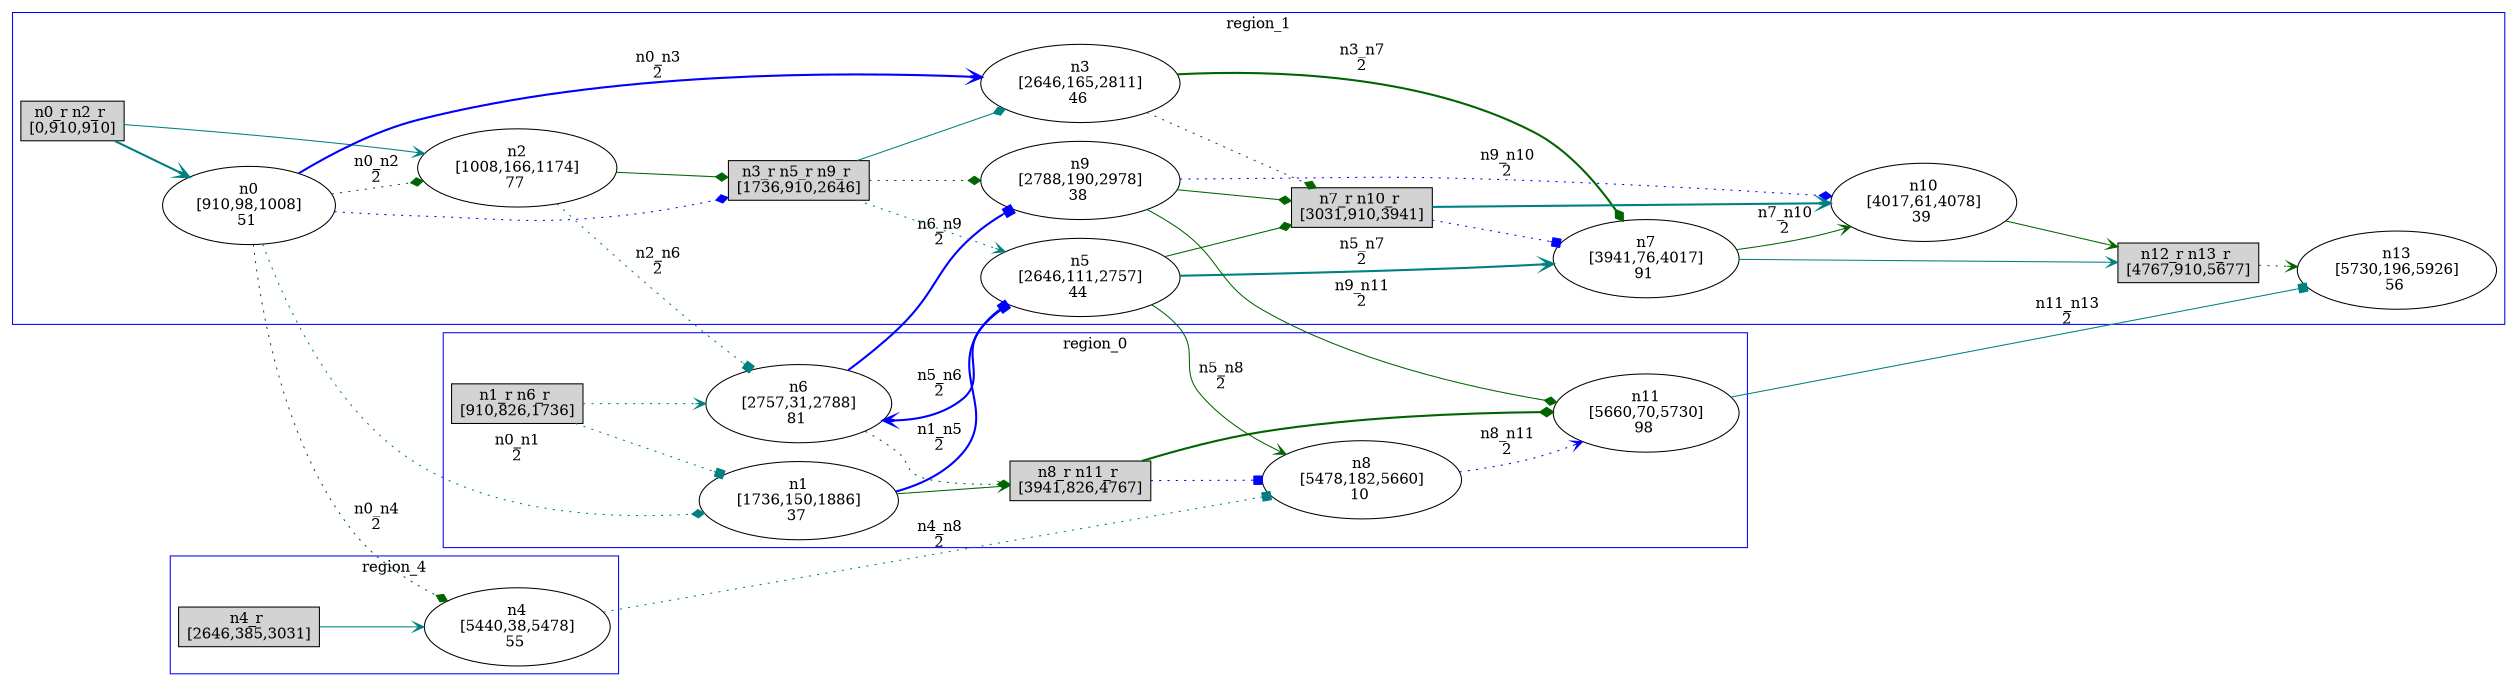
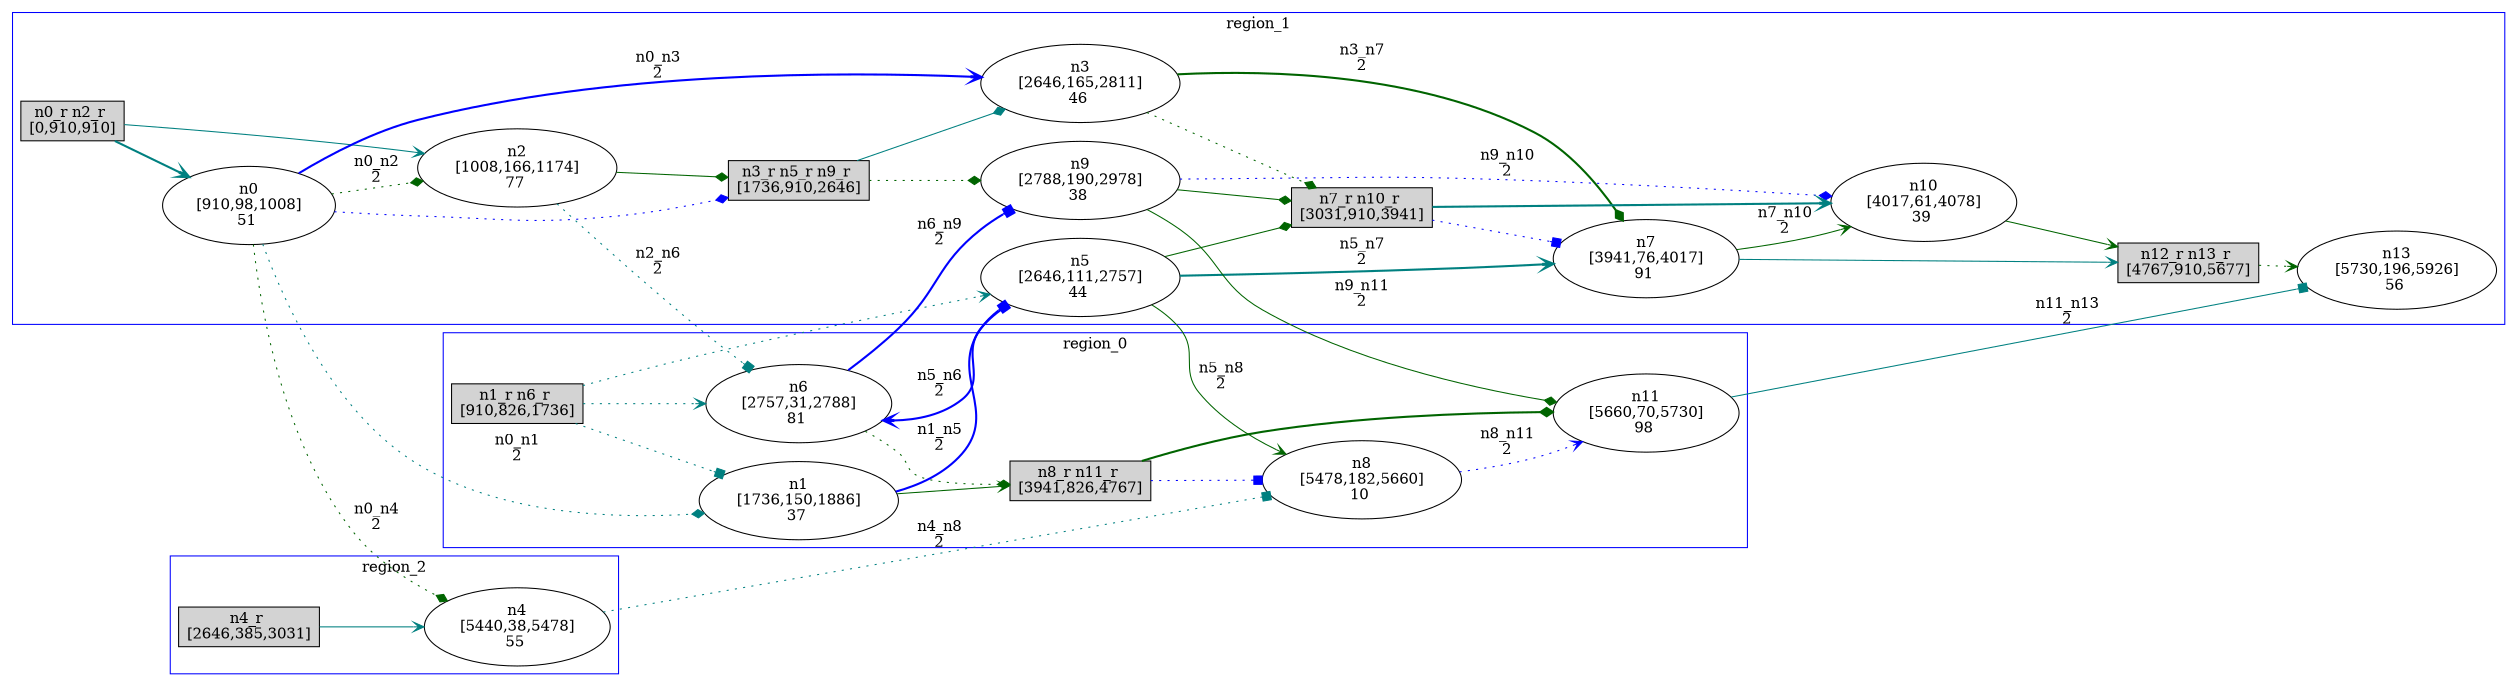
(926, 224) -> (771, 339)
(394, 568) -> (394, 568)
